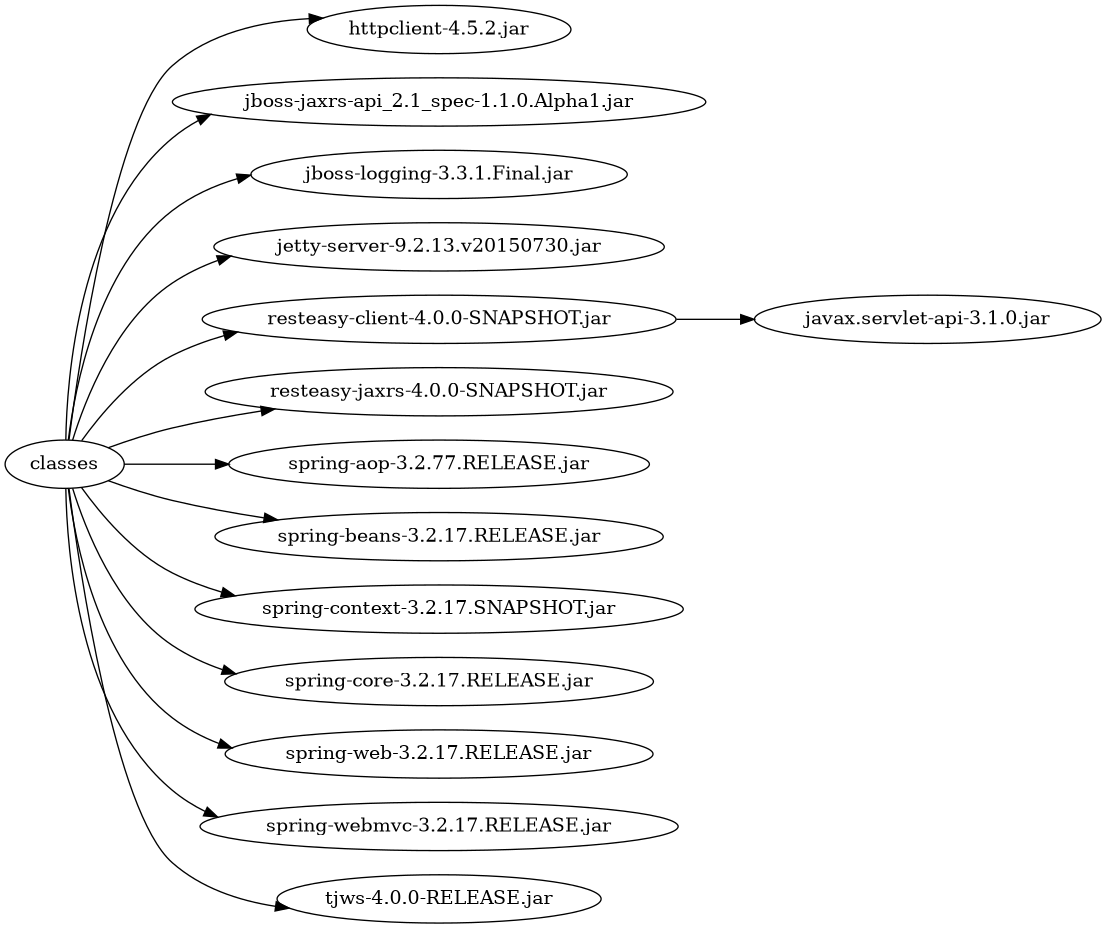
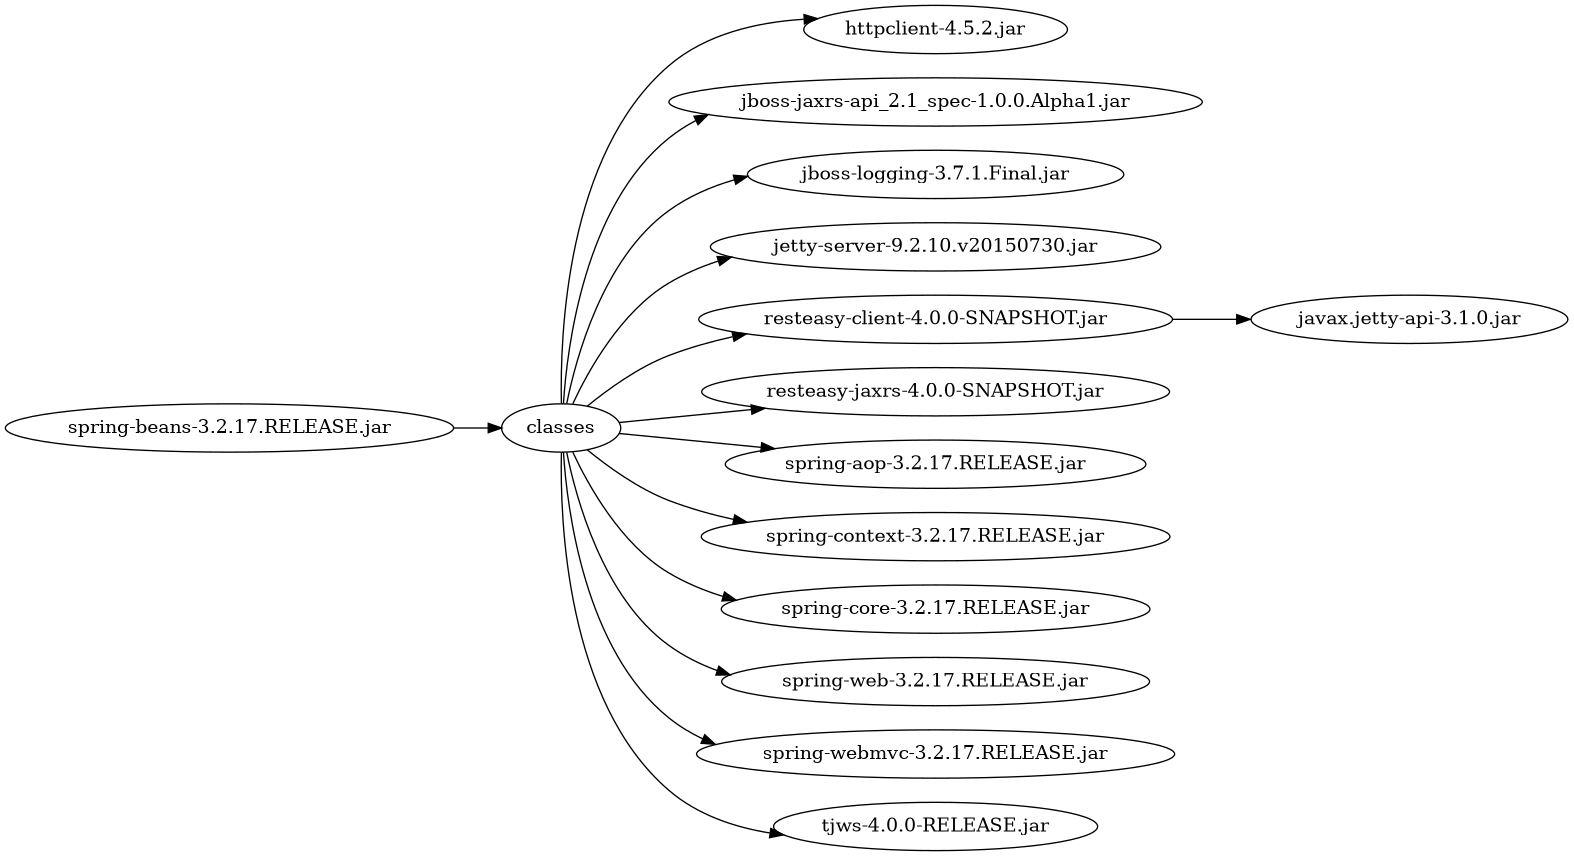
(439, 102) -> (936, 102)
(439, 174) -> (936, 174)
(439, 247) -> (936, 247)
(928, 319) -> (1409, 319)
(439, 464) -> (936, 464)
(185, 503) -> (471, 428)
(439, 609) -> (936, 537)
